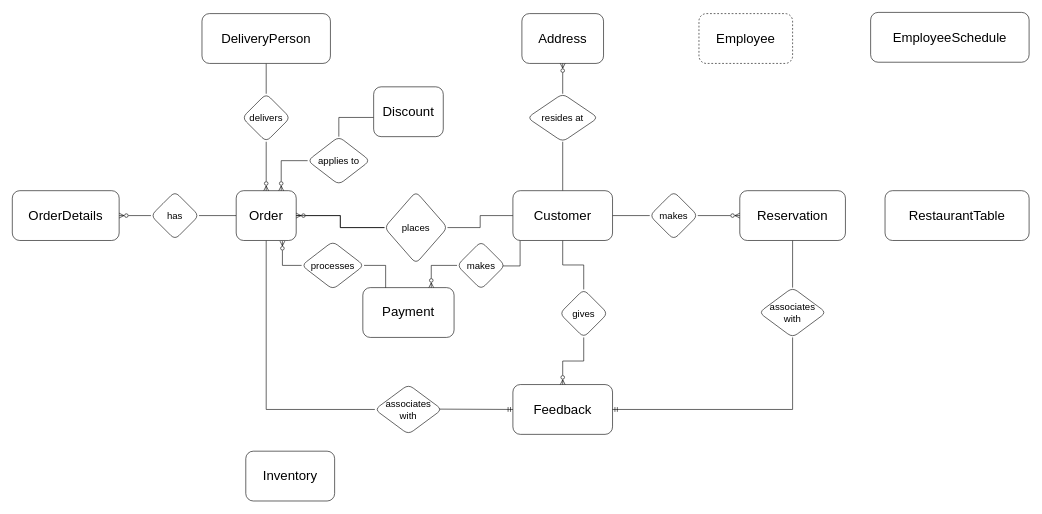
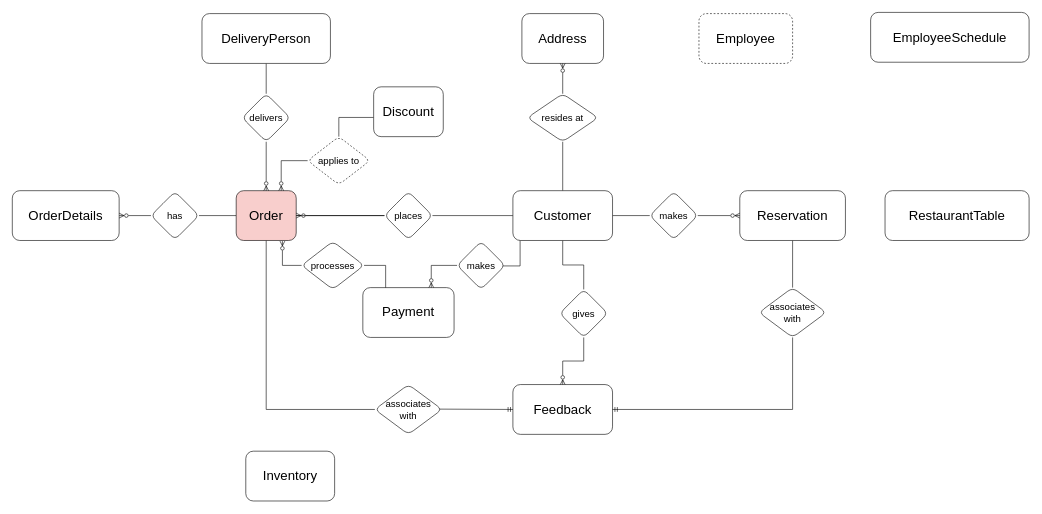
(339, 161) -> (339, 161)
(266, 215) -> (266, 215)
(416, 227) -> (408, 215)
